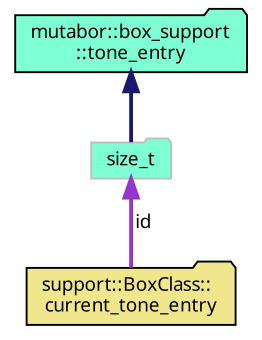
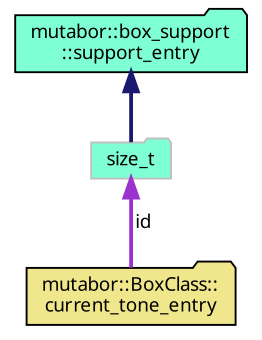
(131, 44) -> (131, 44)
(131, 296) -> (131, 296)
